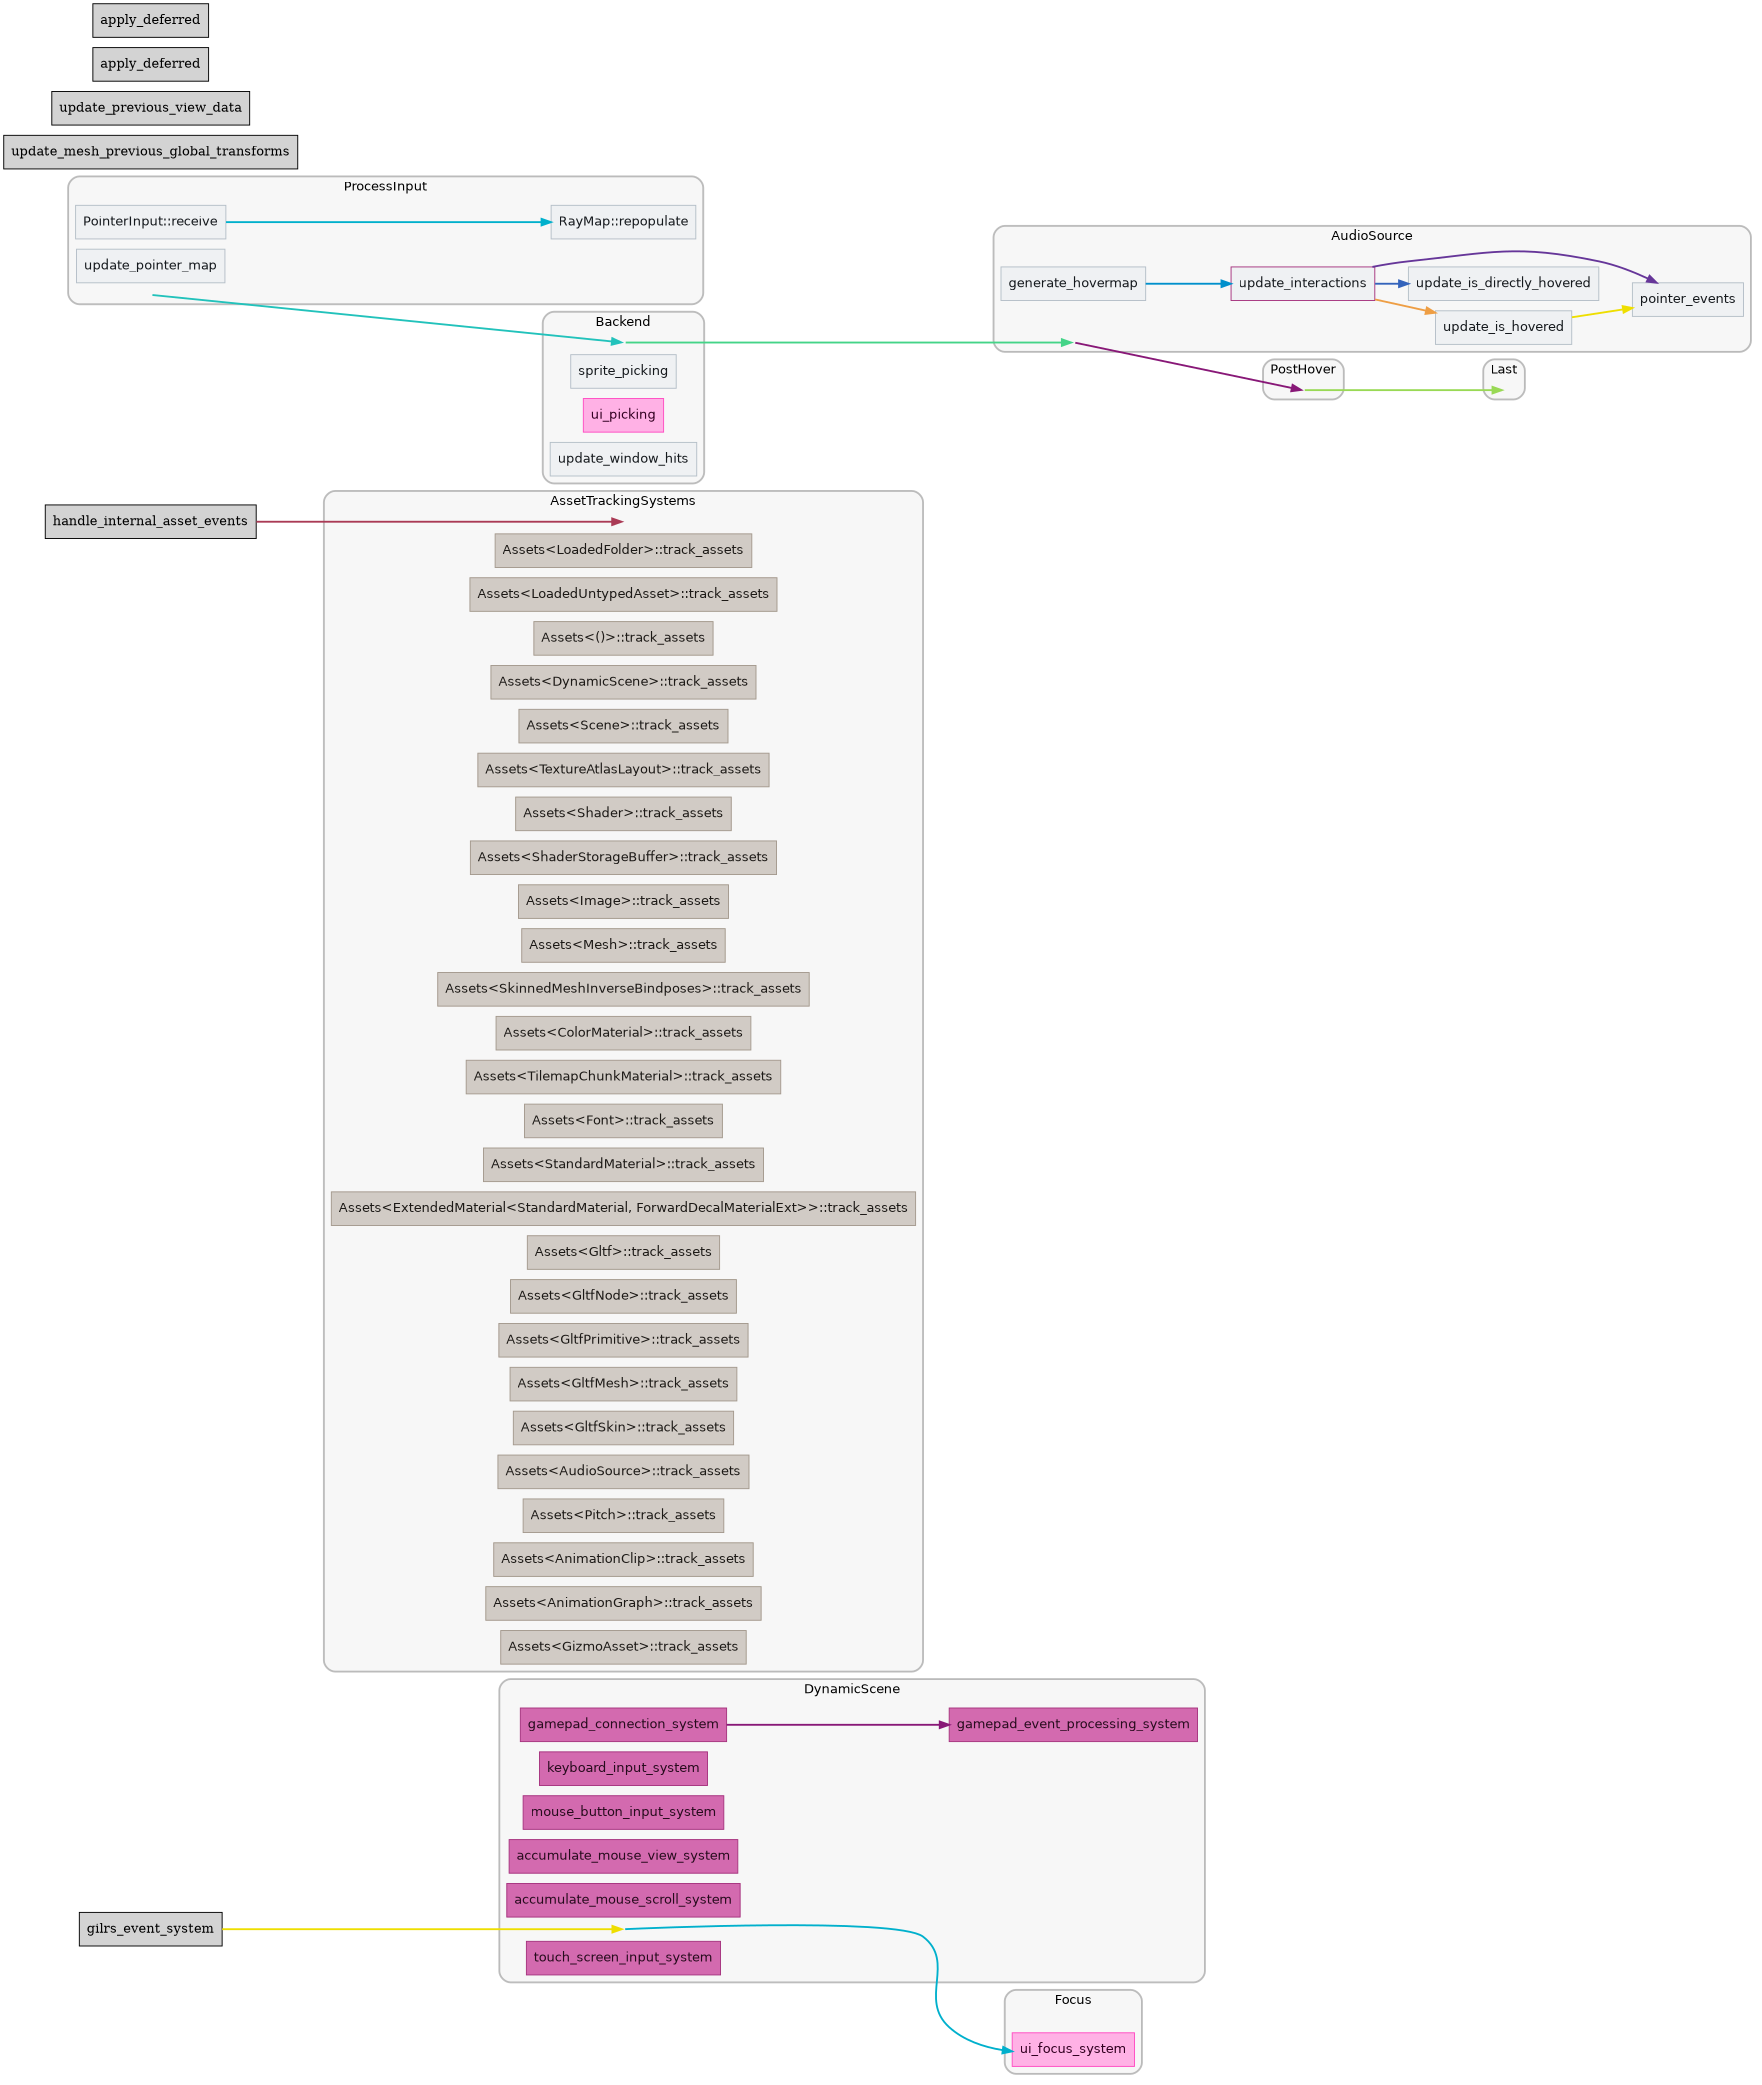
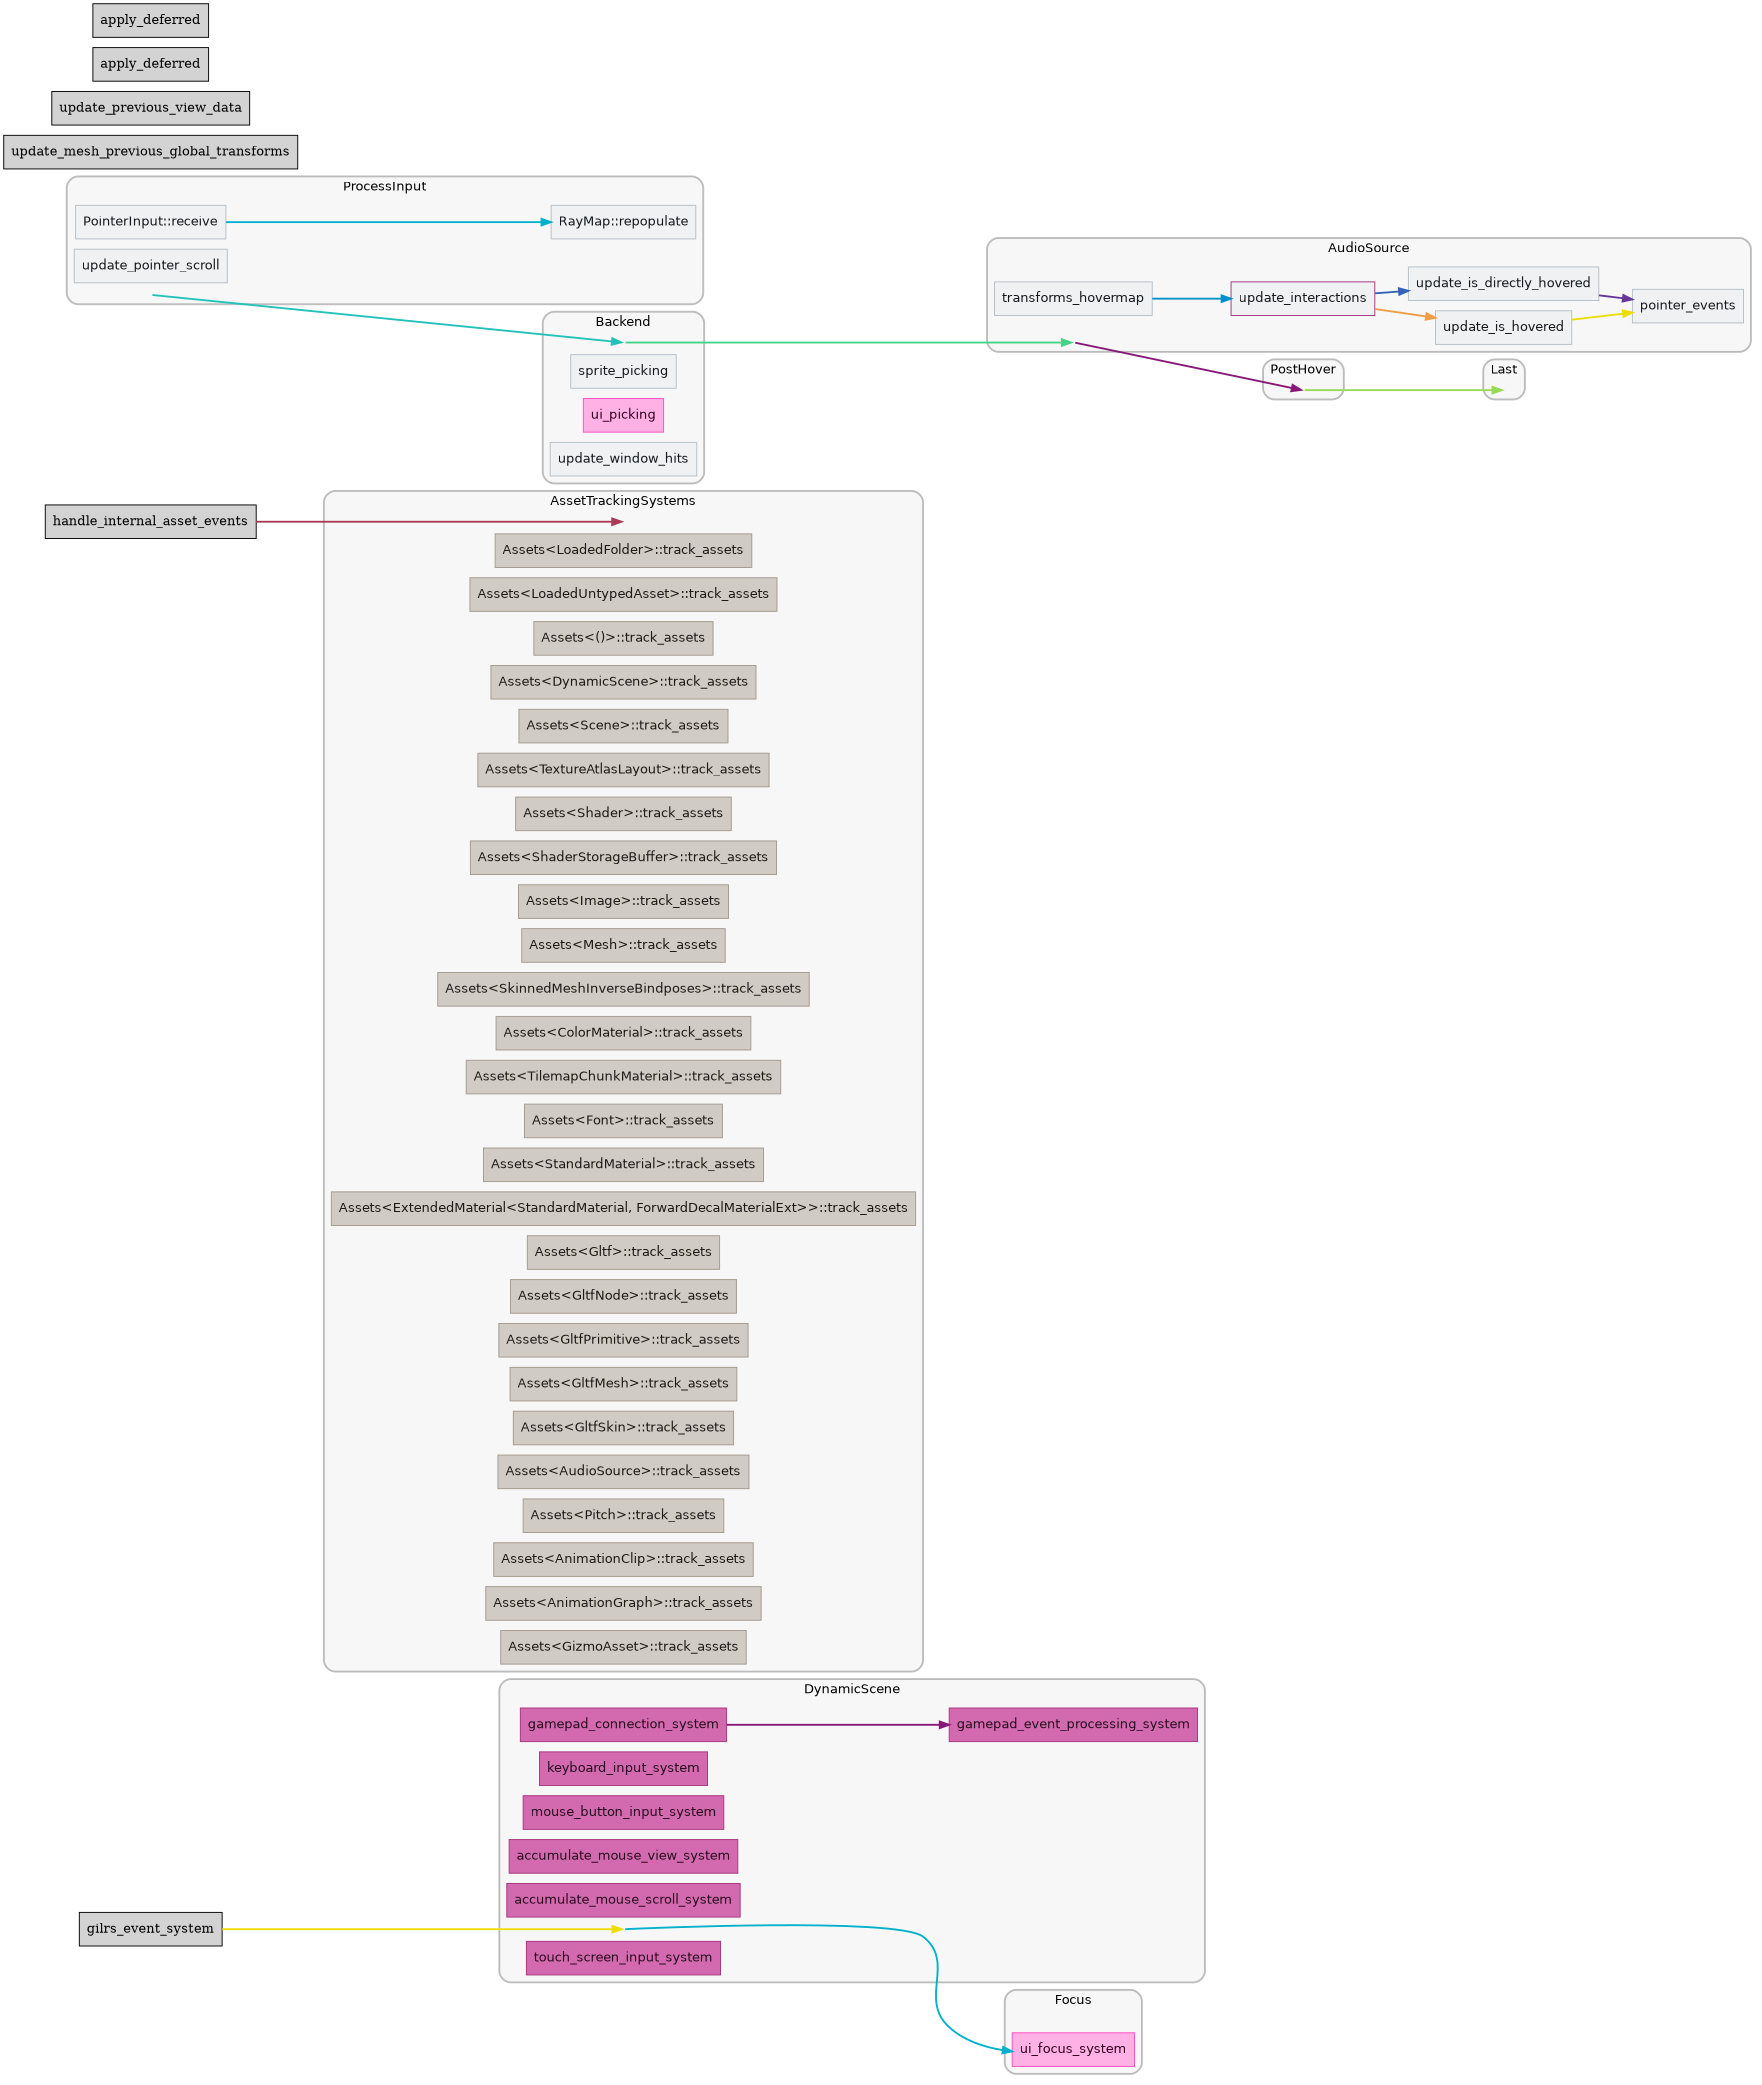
(1512, 251) -> (1611, 297)
(151, 266) -> (151, 266)
(1073, 284) -> (1073, 299)
